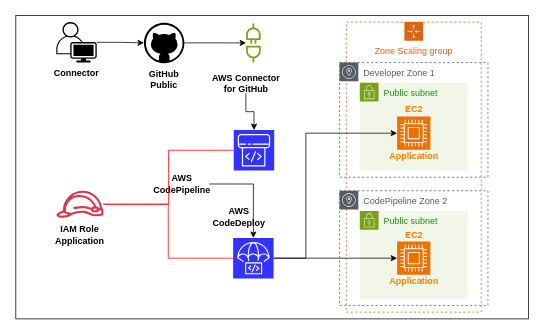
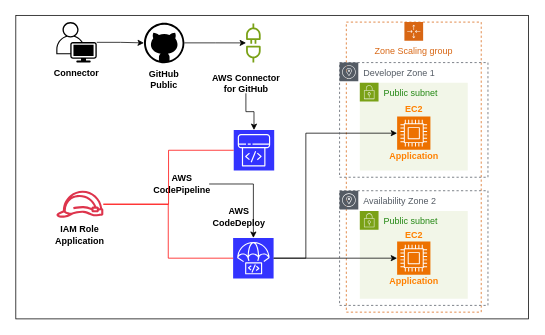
(405, 202) -> (403, 202)
